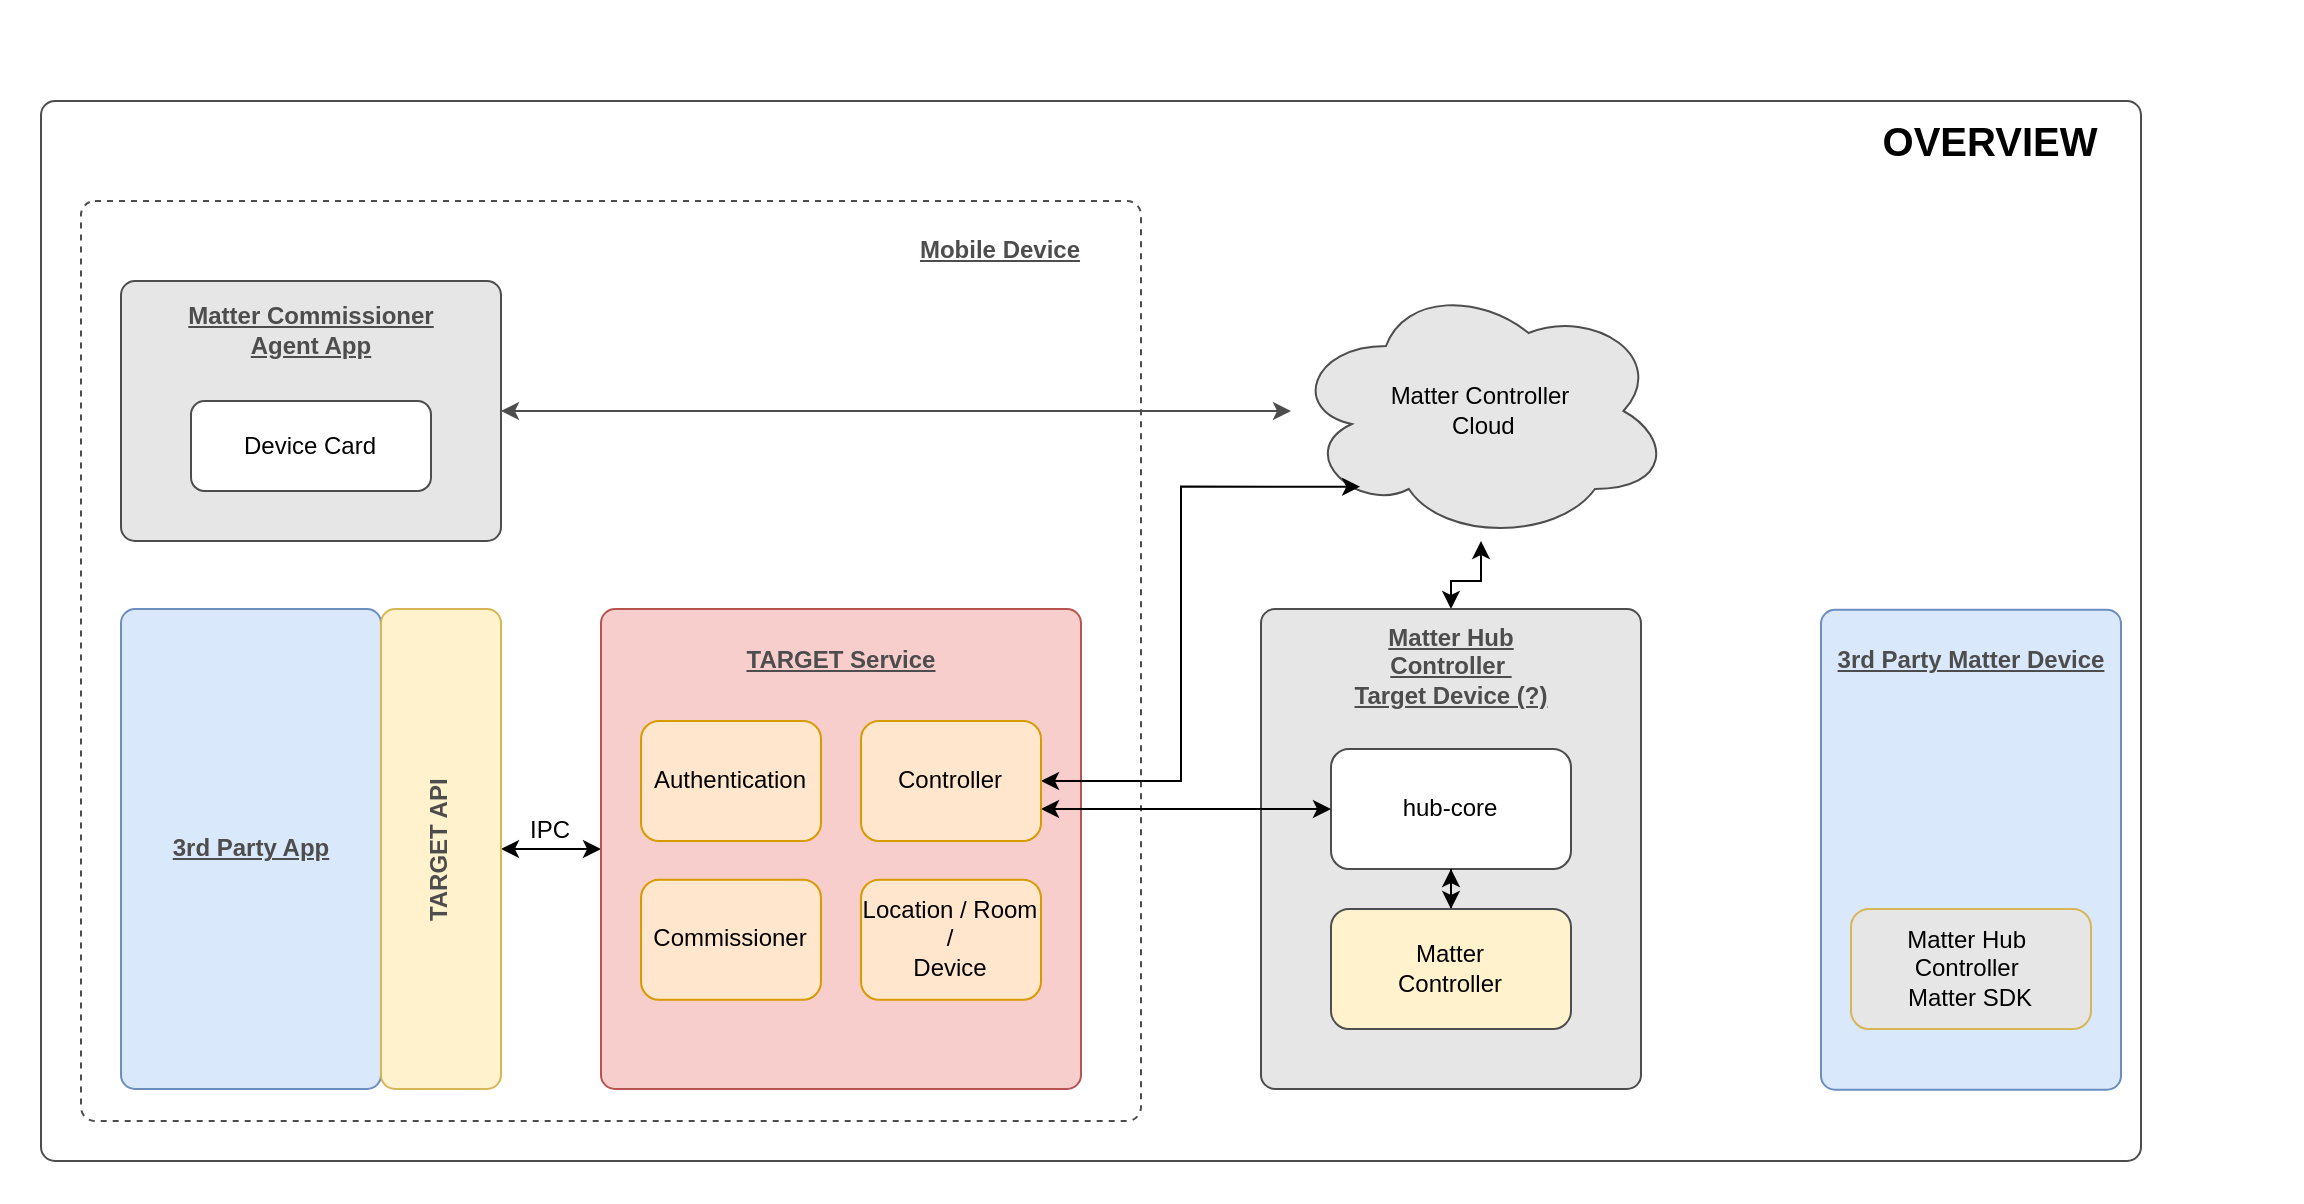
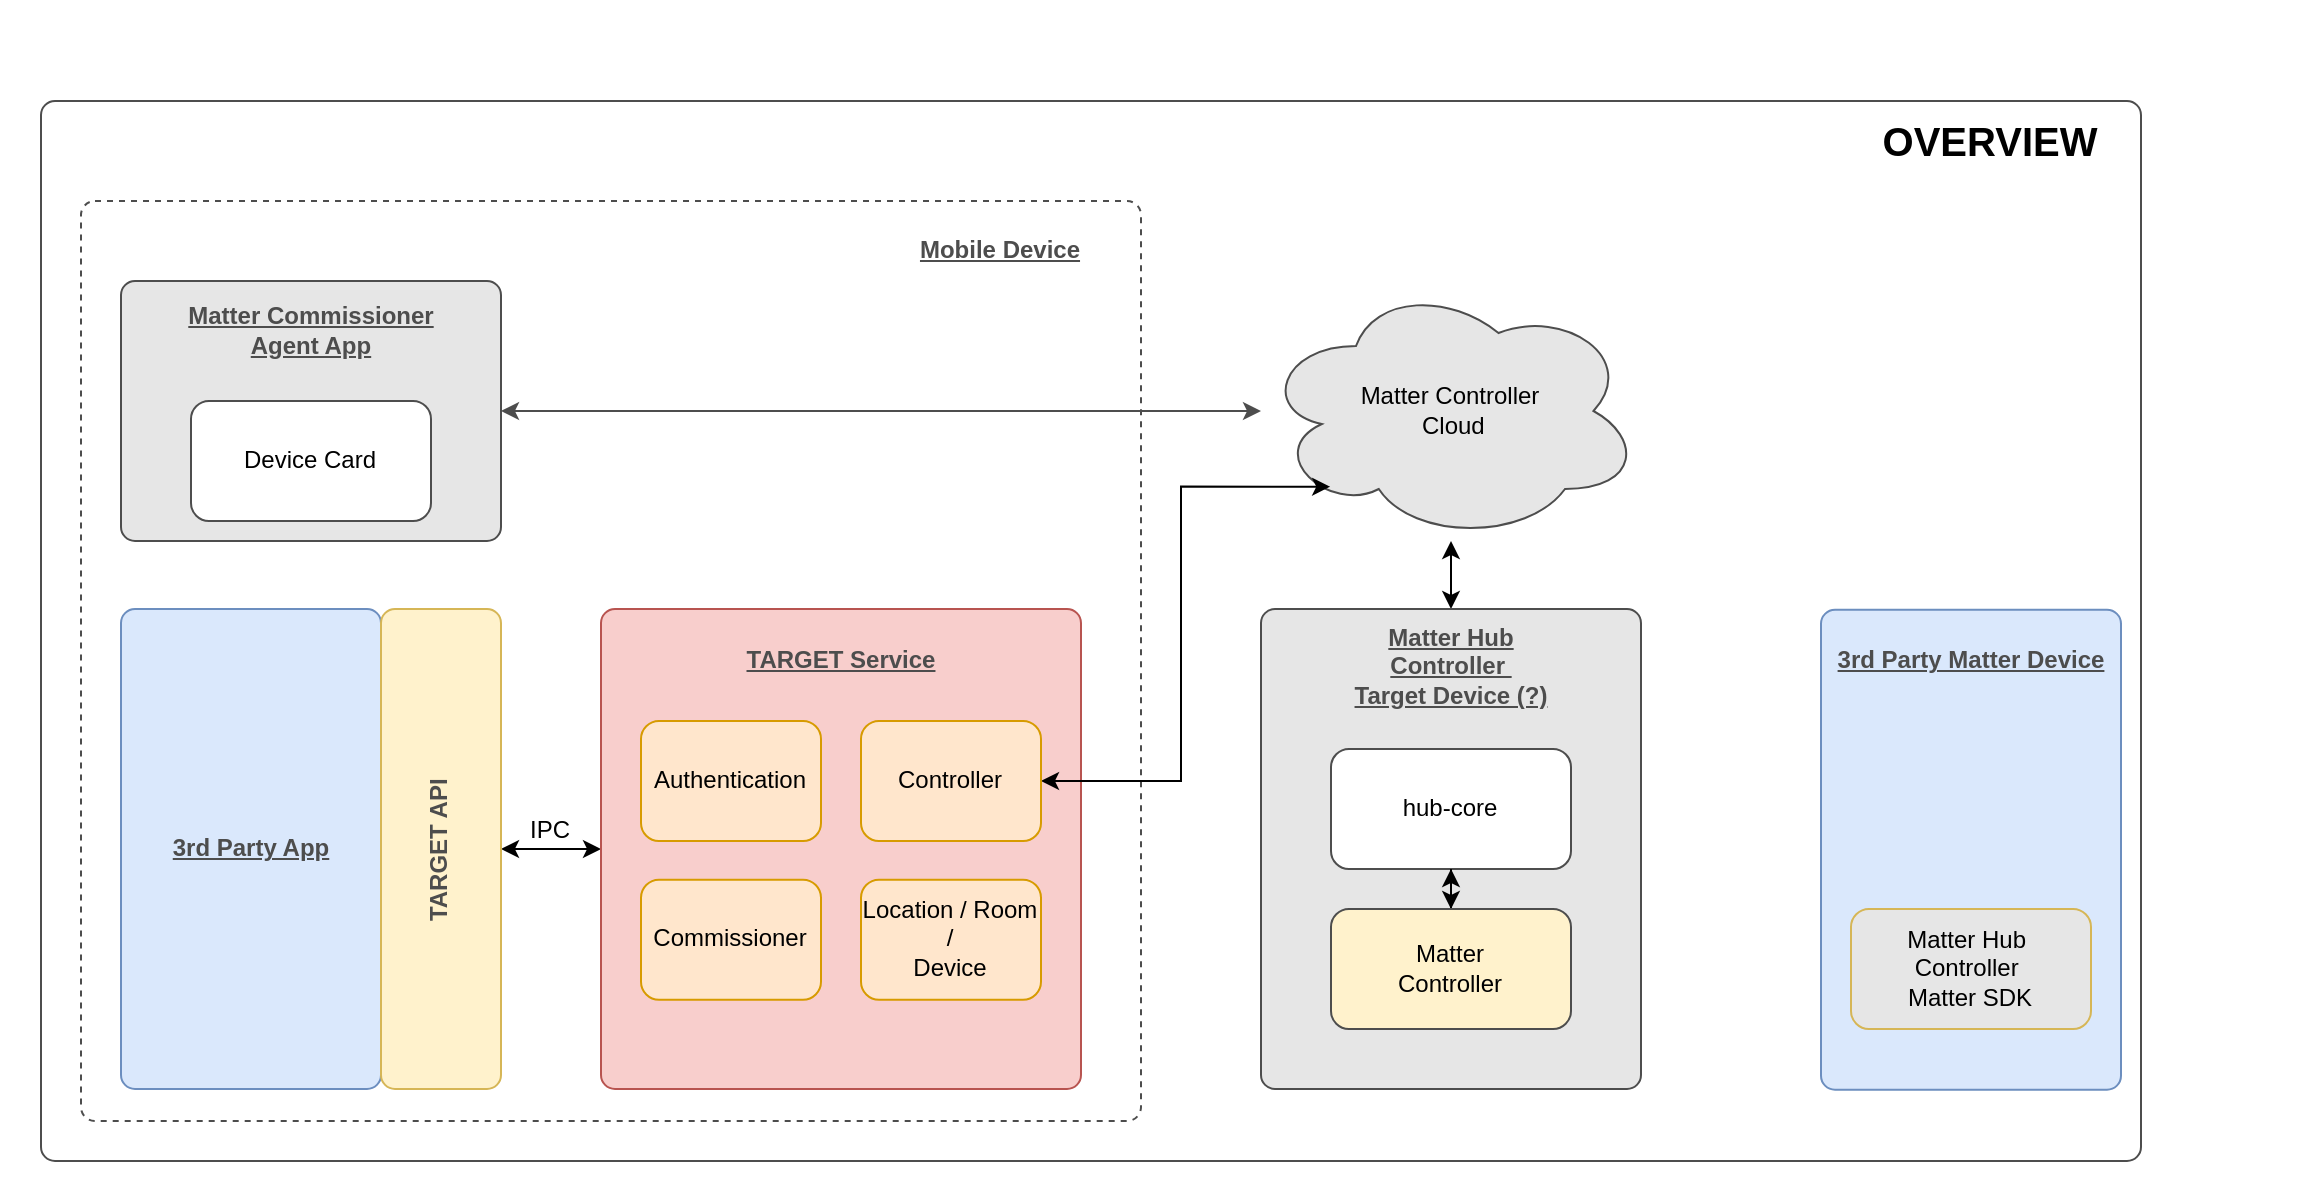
(1481, 411) -> (1451, 411)
(311, 446) -> (311, 461)
(1186, 809) -> none
